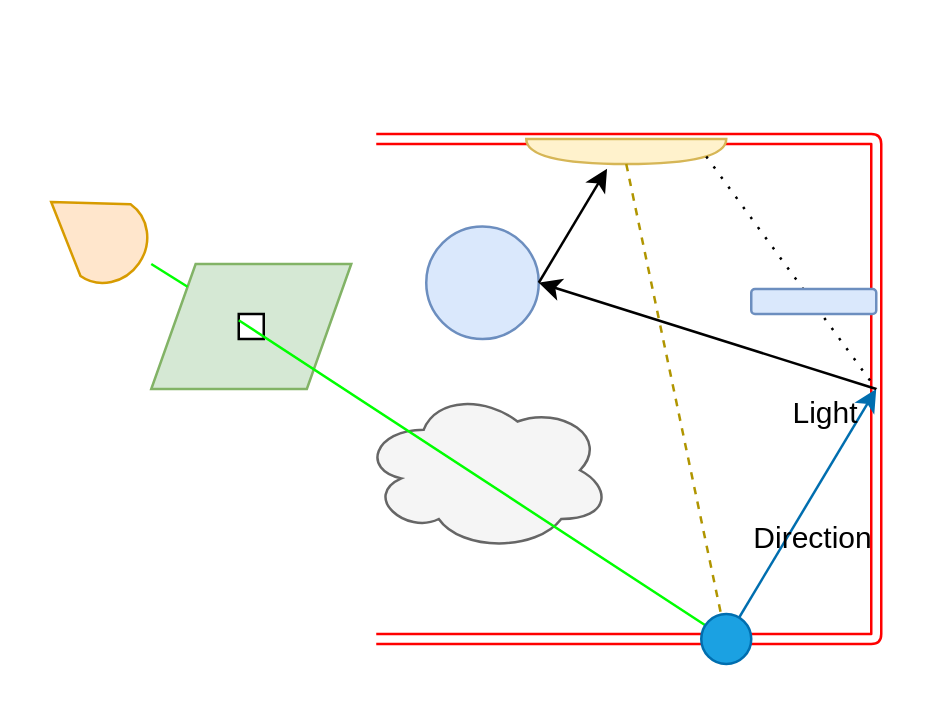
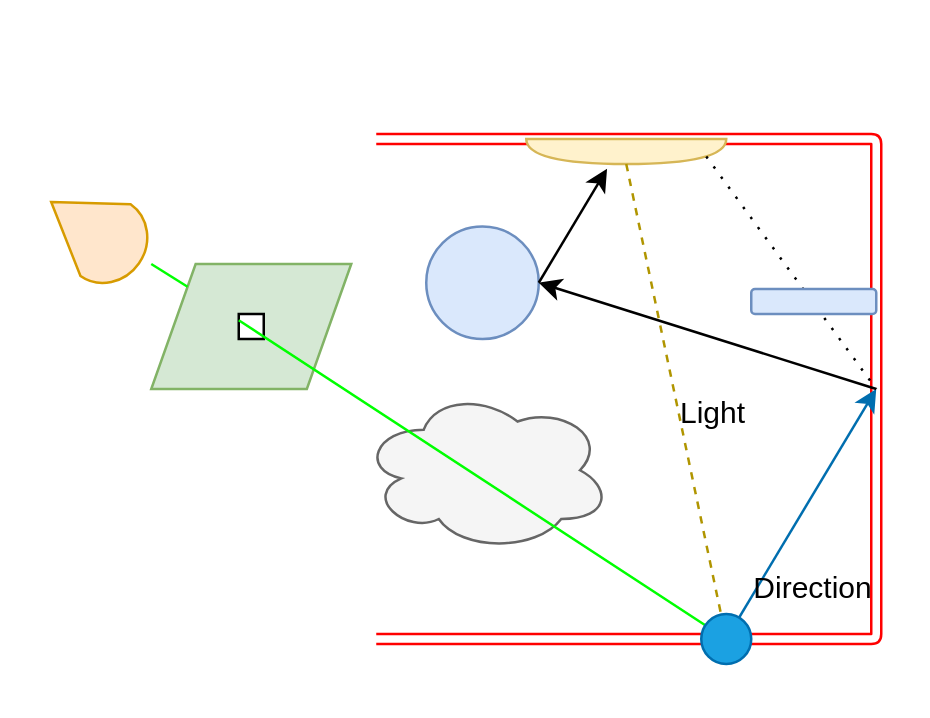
(826, 414) -> (714, 414)
(814, 539) -> (814, 589)
